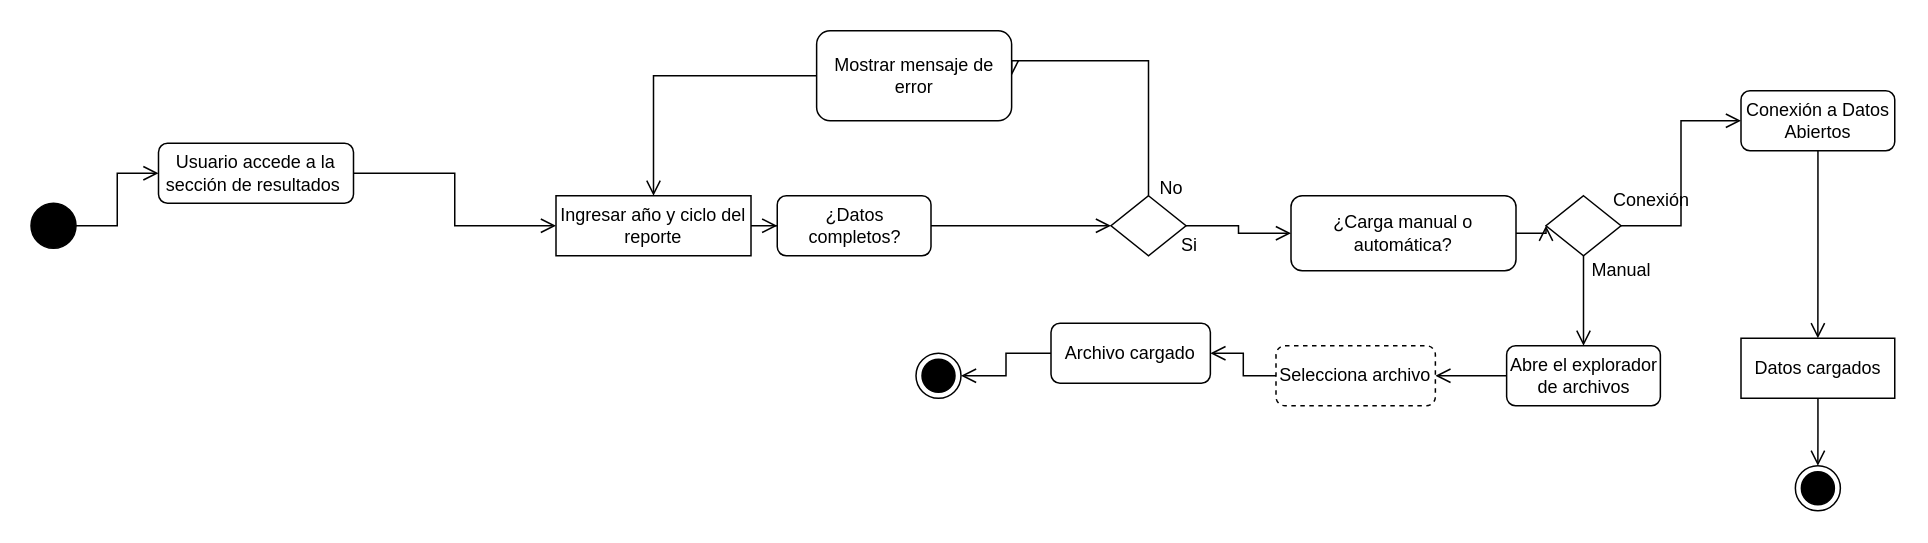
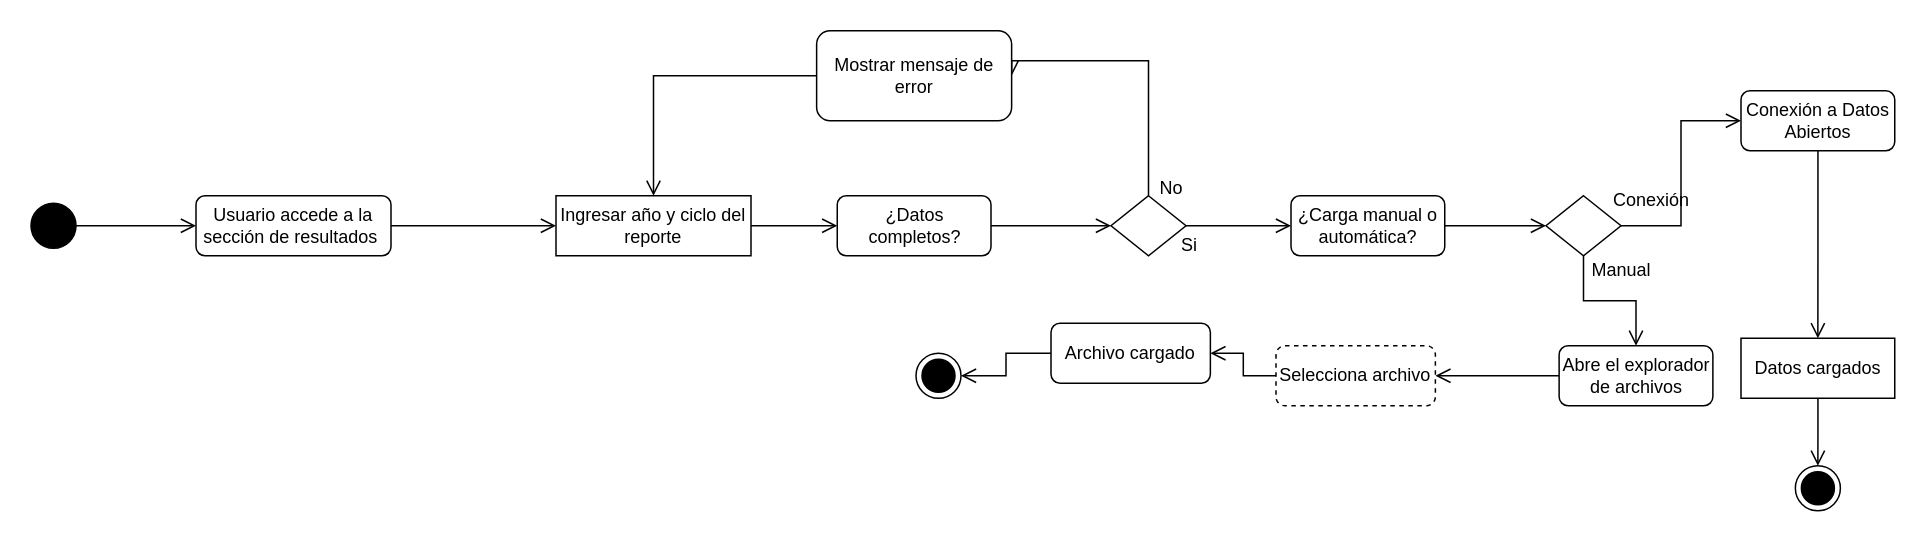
(256, 173) -> (293, 226)
(854, 226) -> (914, 226)
(1403, 233) -> (1368, 226)
(1583, 376) -> (1636, 376)
